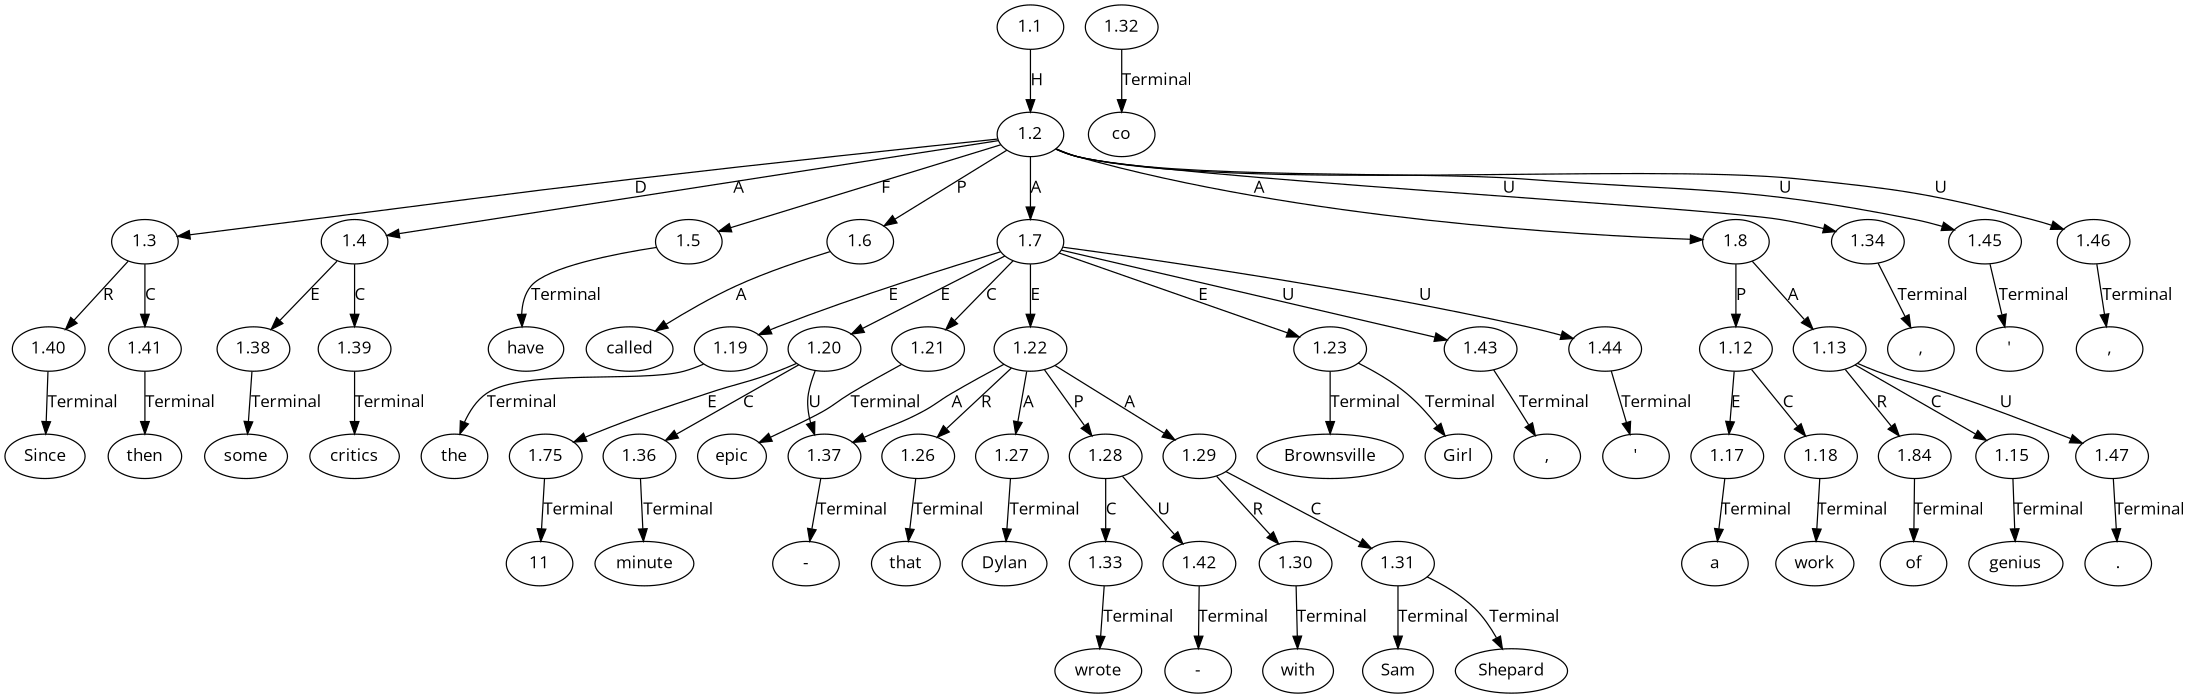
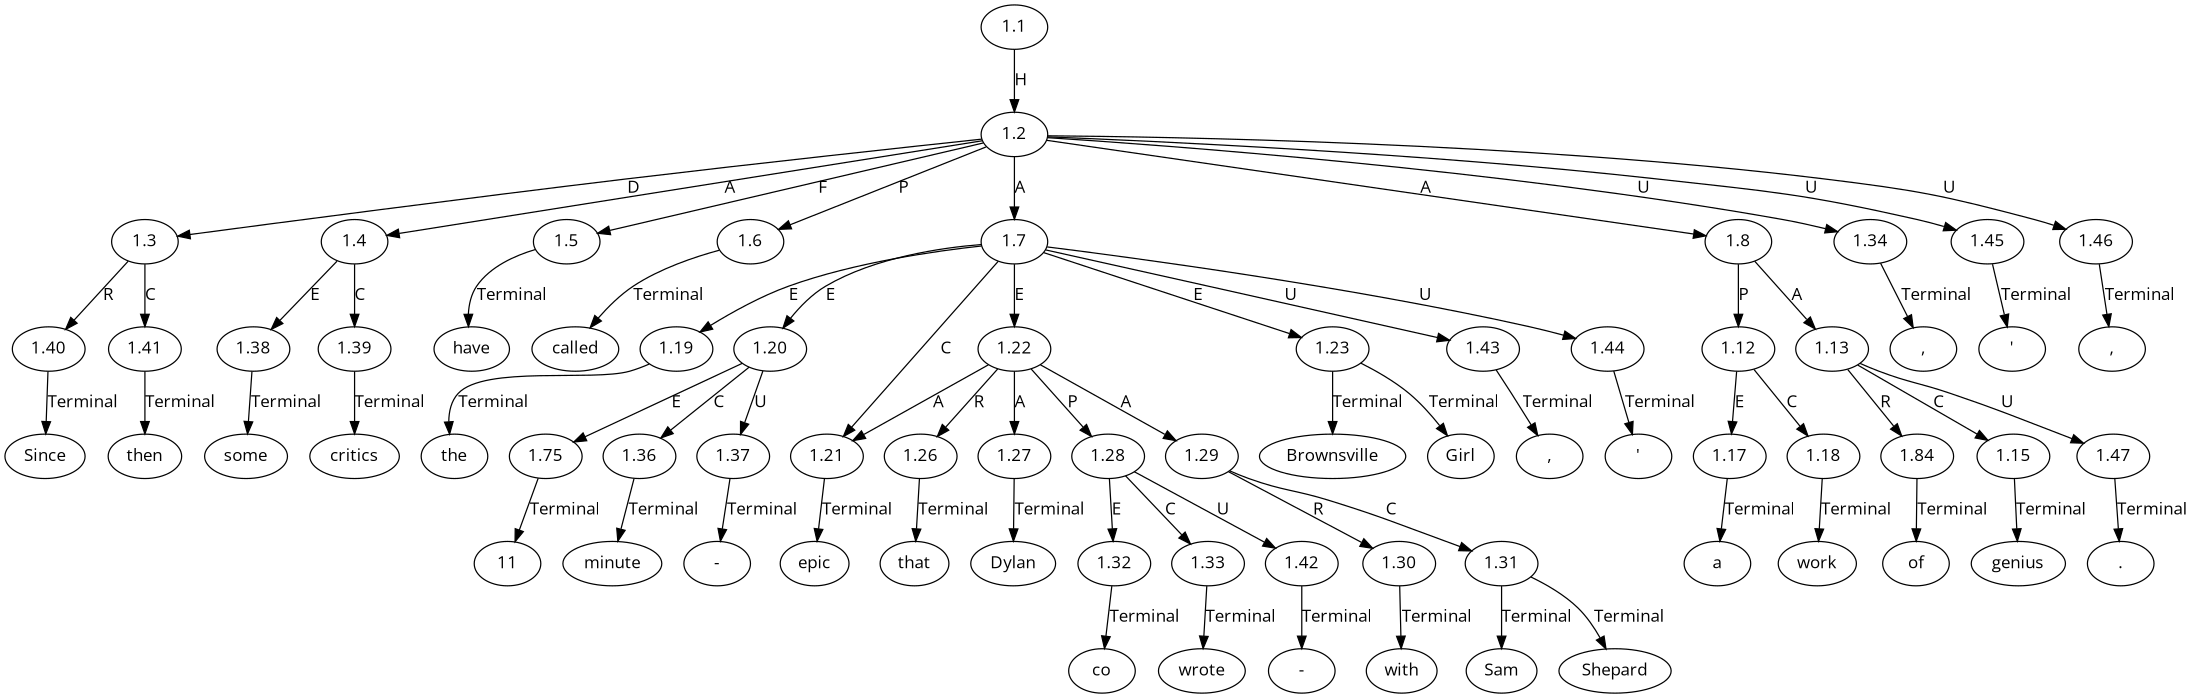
(742, 295) -> (669, 295)
(936, 404) -> (926, 400)
none -> (1111, 504)
